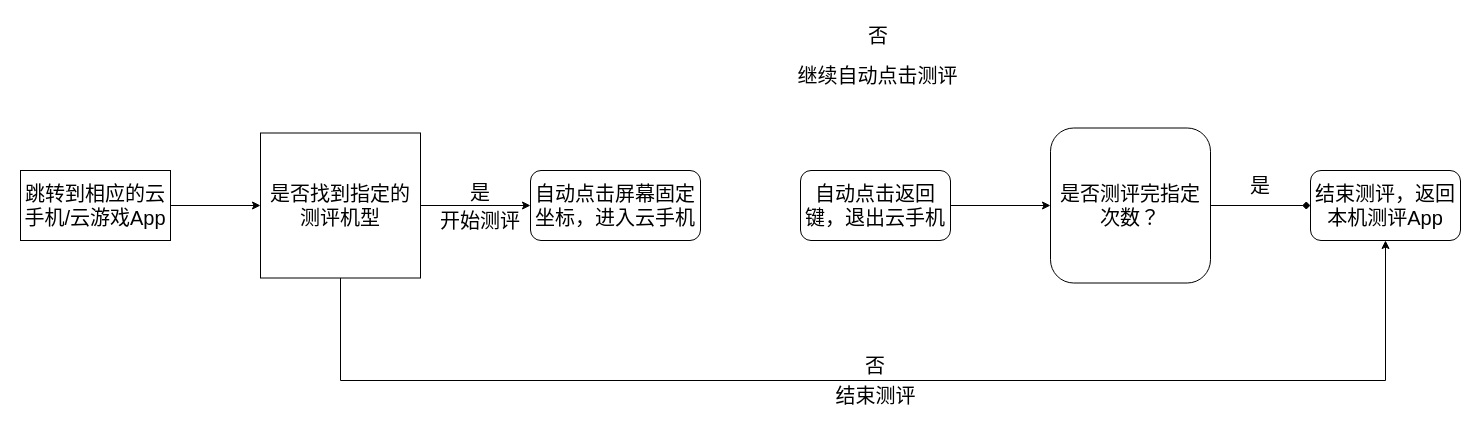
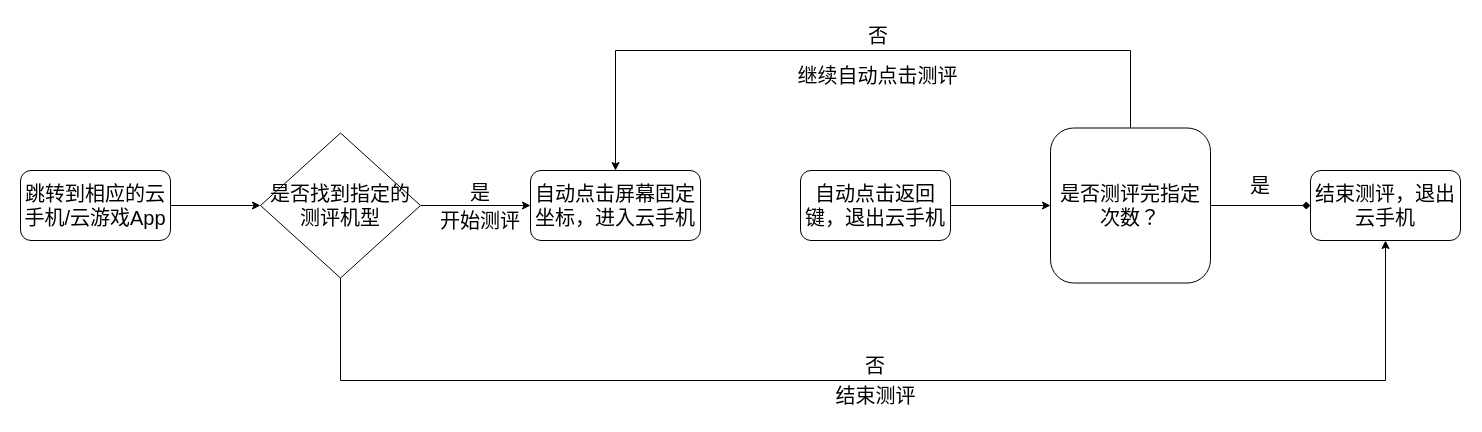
none -> (856, 51)
(96, 206) -> (96, 206)
(341, 206) -> (341, 206)
(1386, 206) -> (1386, 206)
